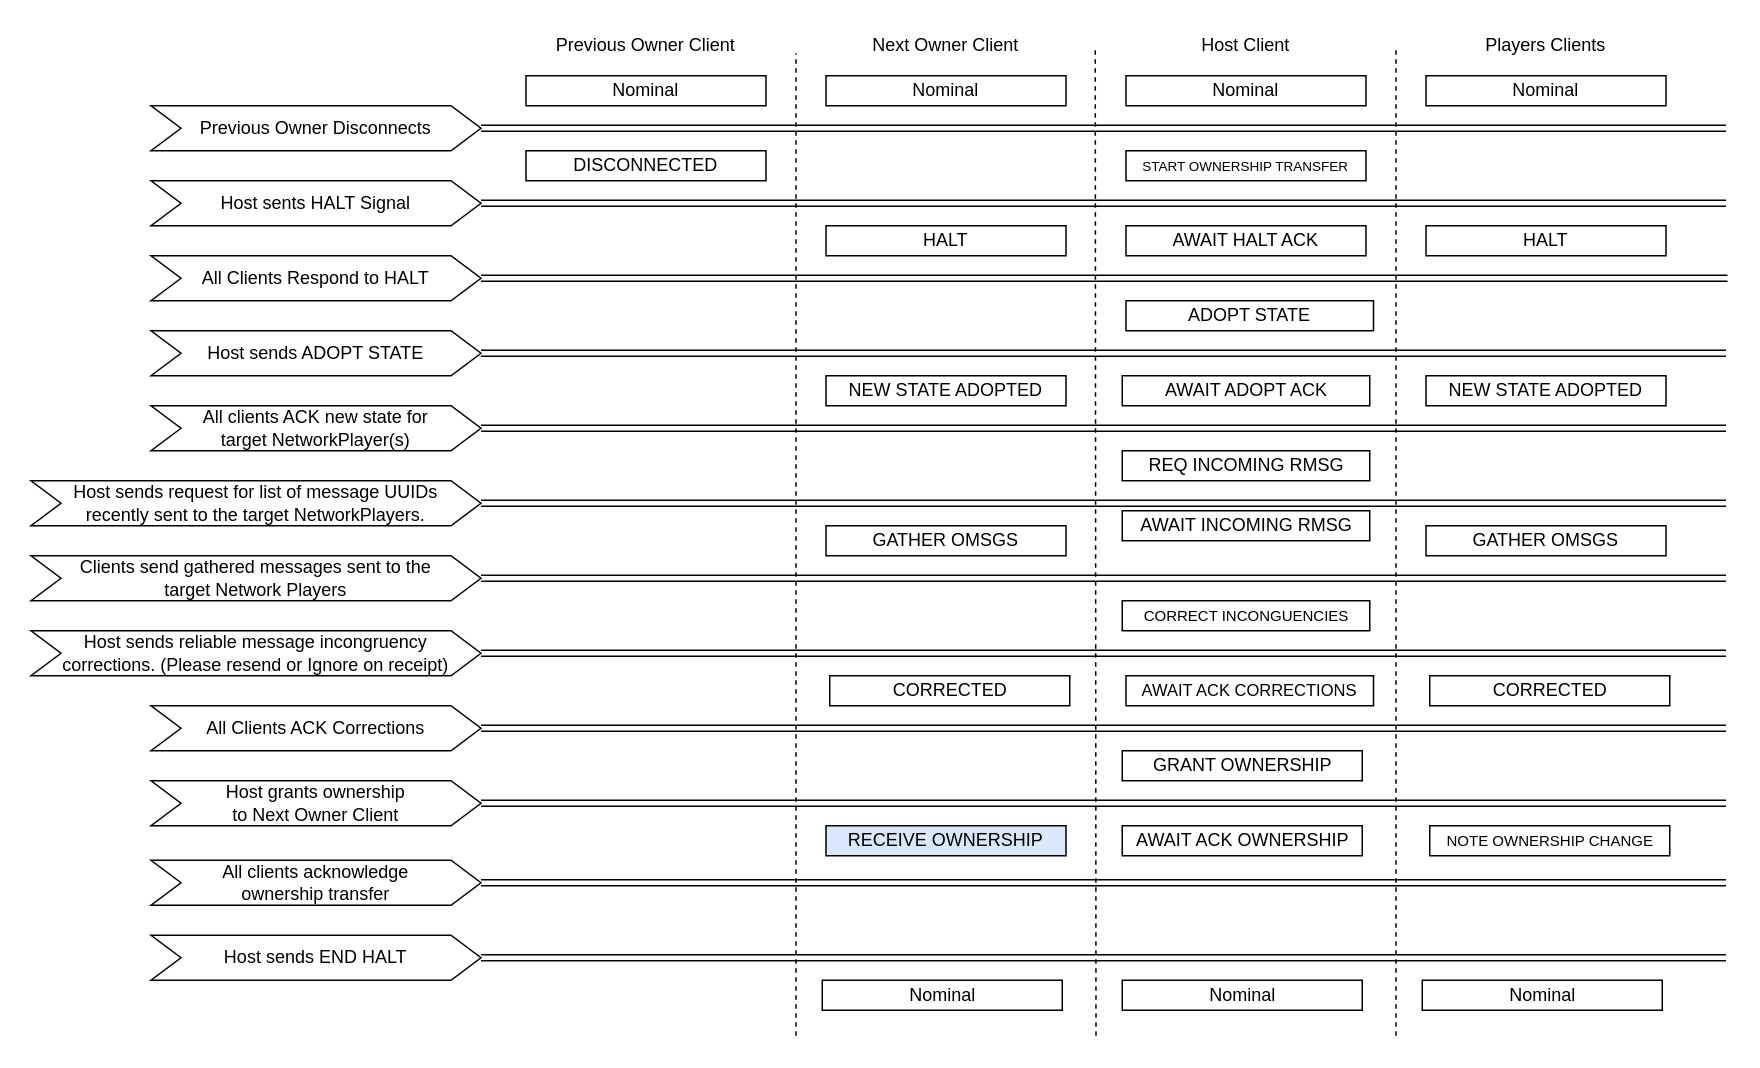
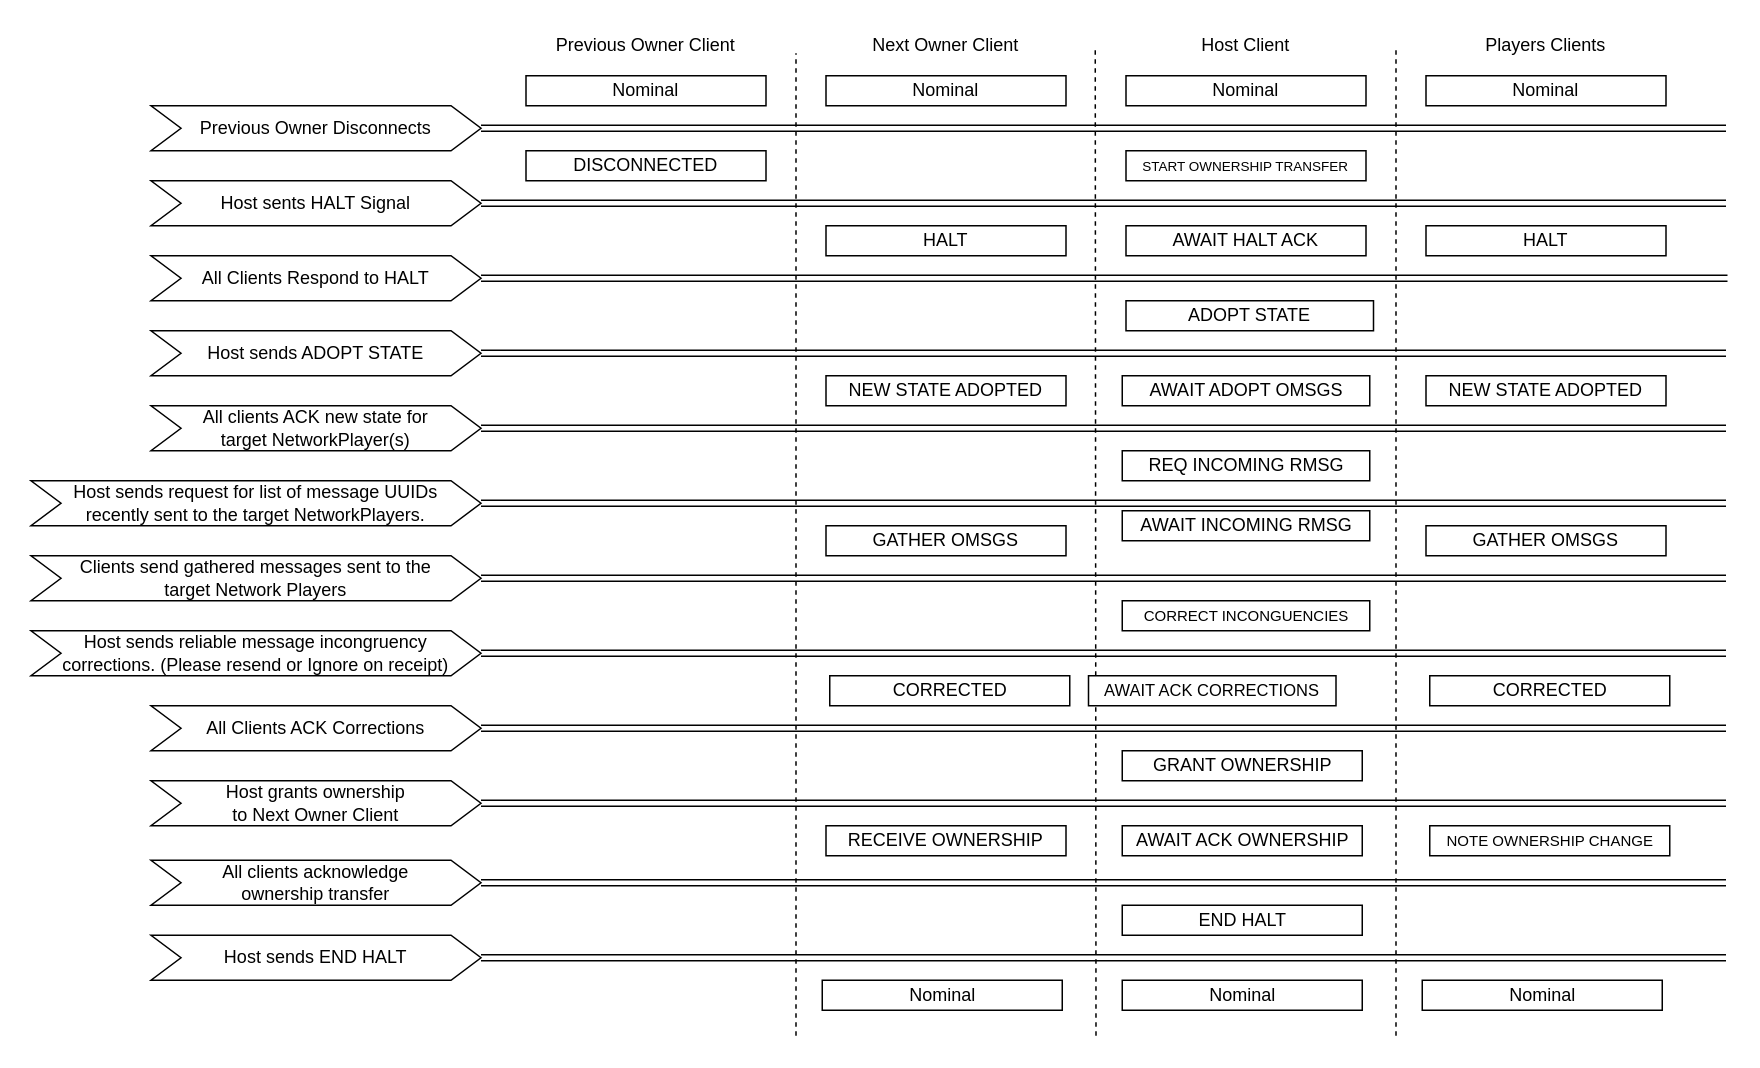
(1247, 391) -> (1247, 391)
(1250, 691) -> (1212, 691)
(946, 841) -> (946, 841)
none -> (1242, 920)
